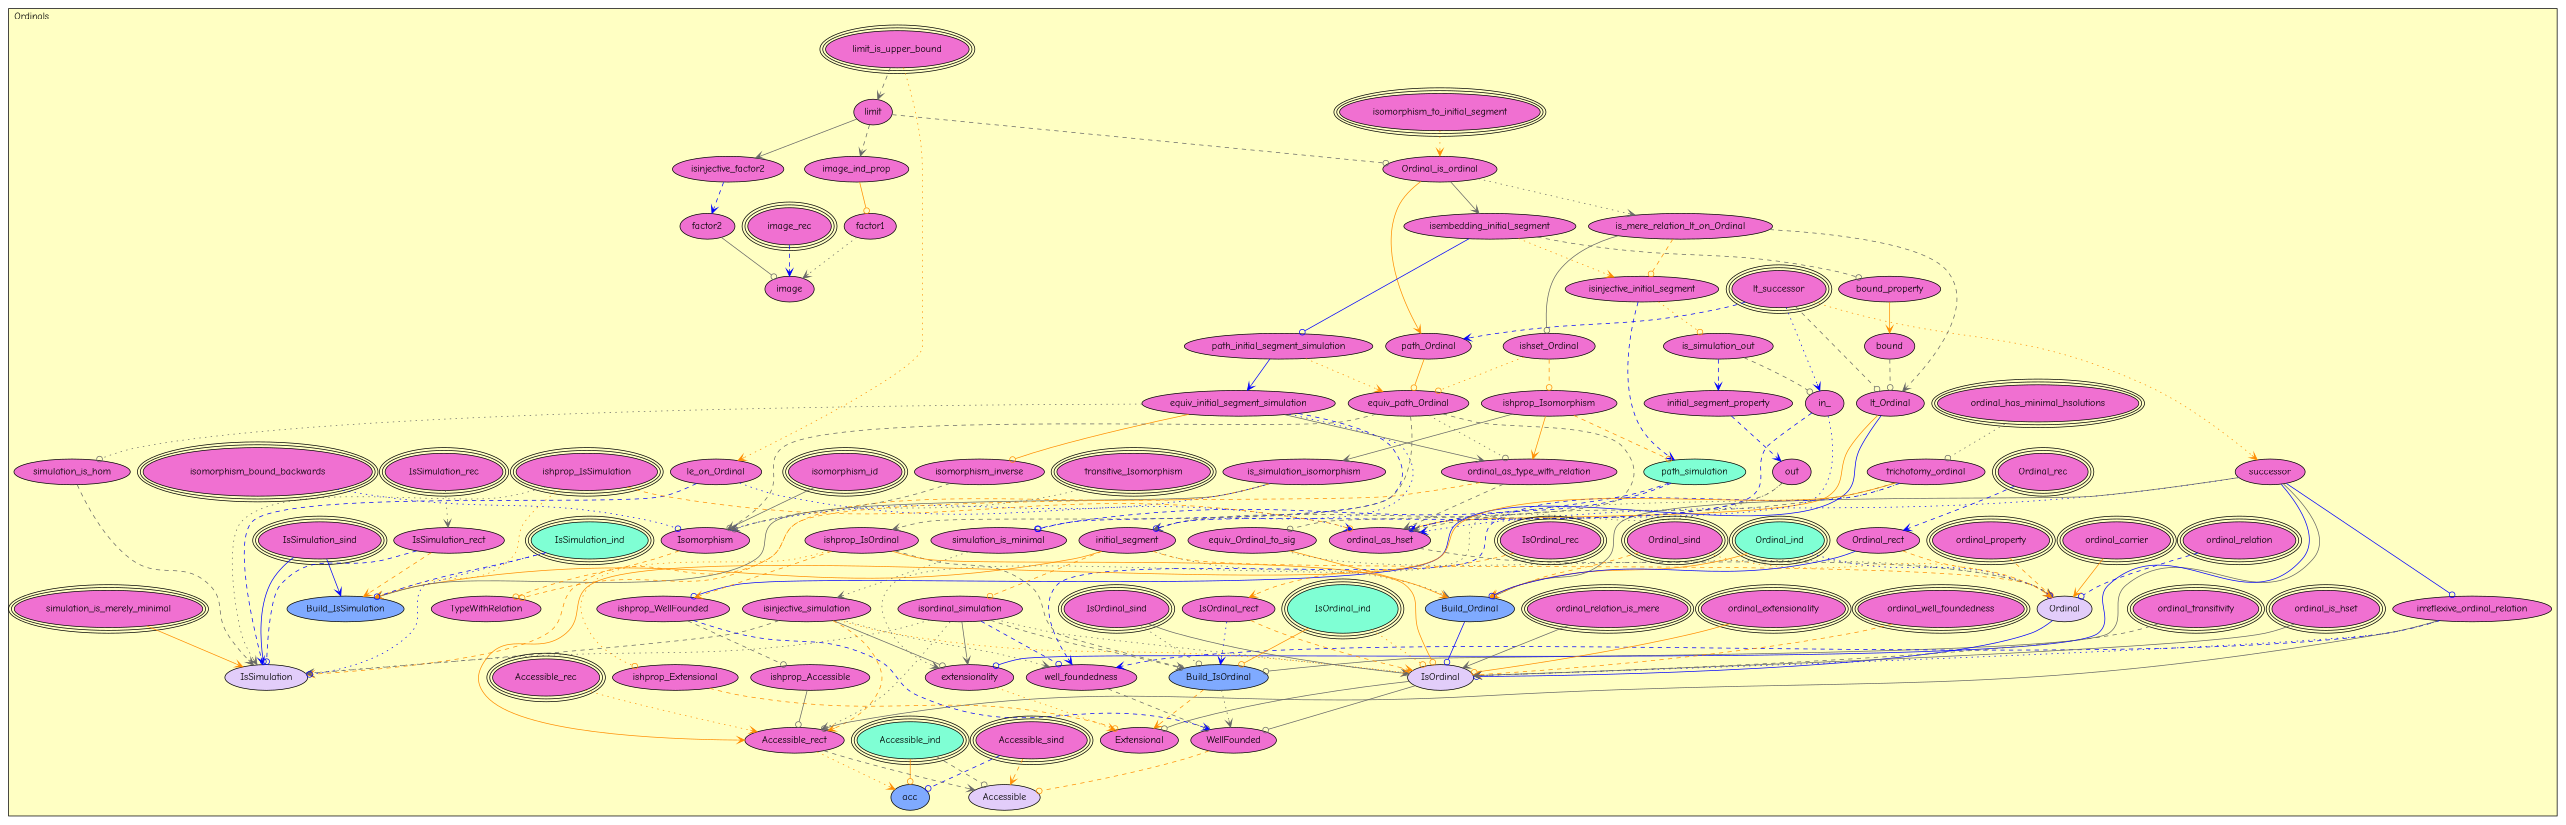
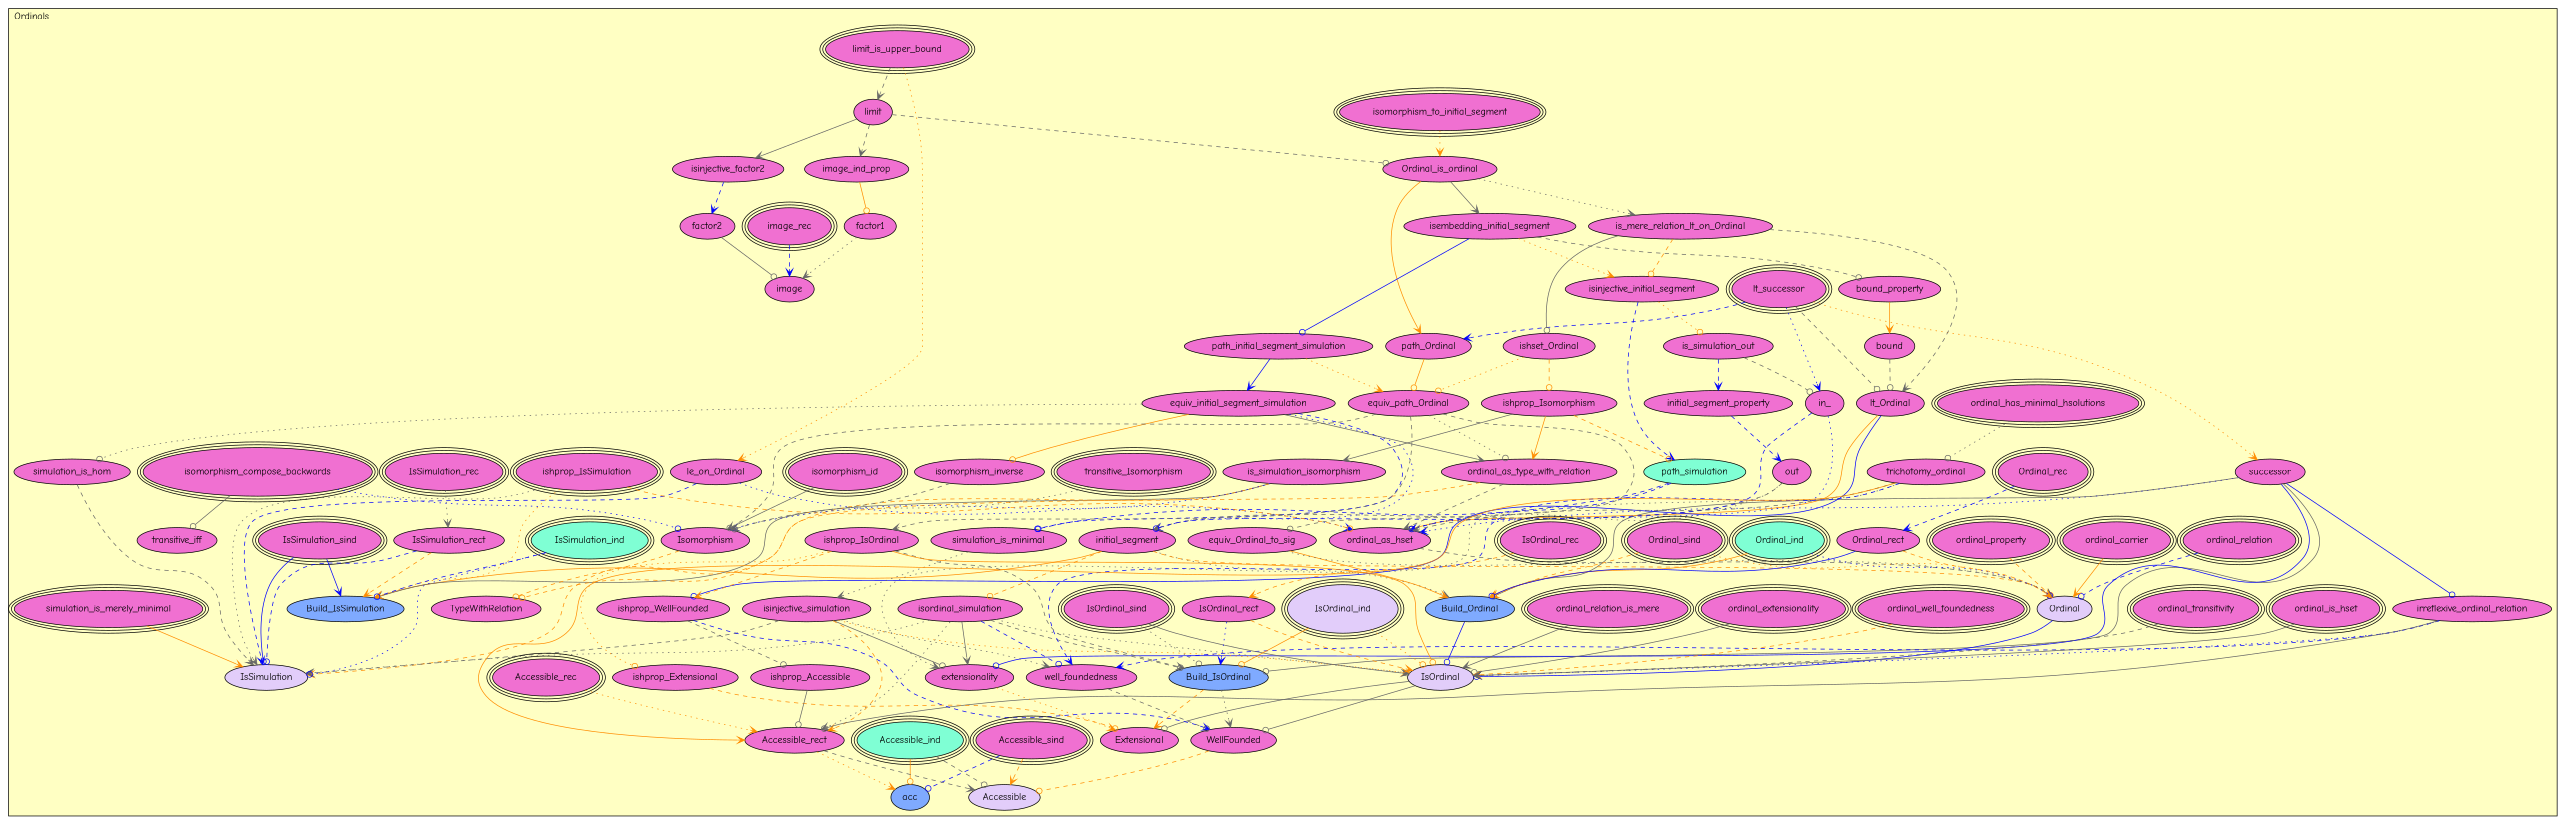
(258, 472) -> (258, 472)
none -> (177, 540)
(1343, 609) -> (1343, 609)
(1604, 652) -> (1604, 652)
